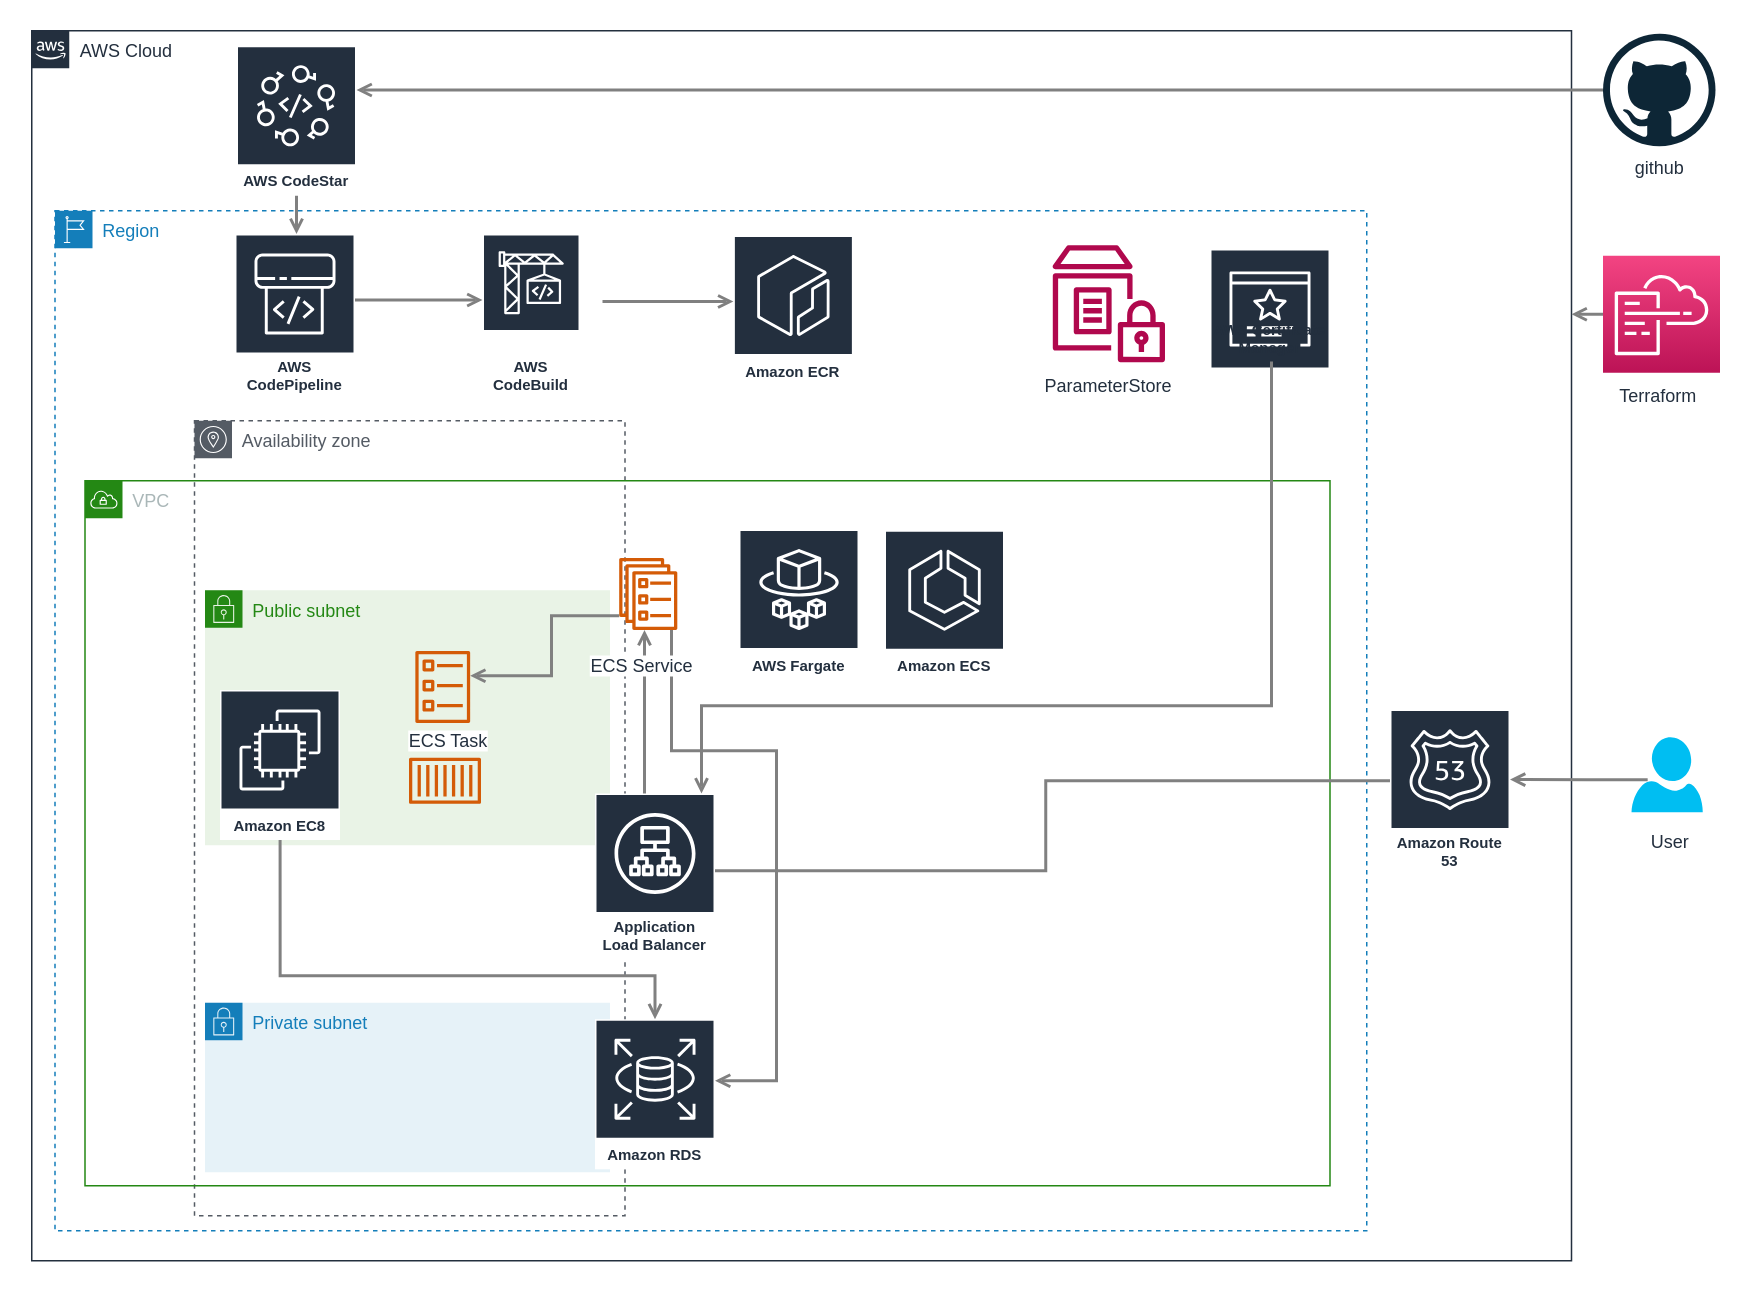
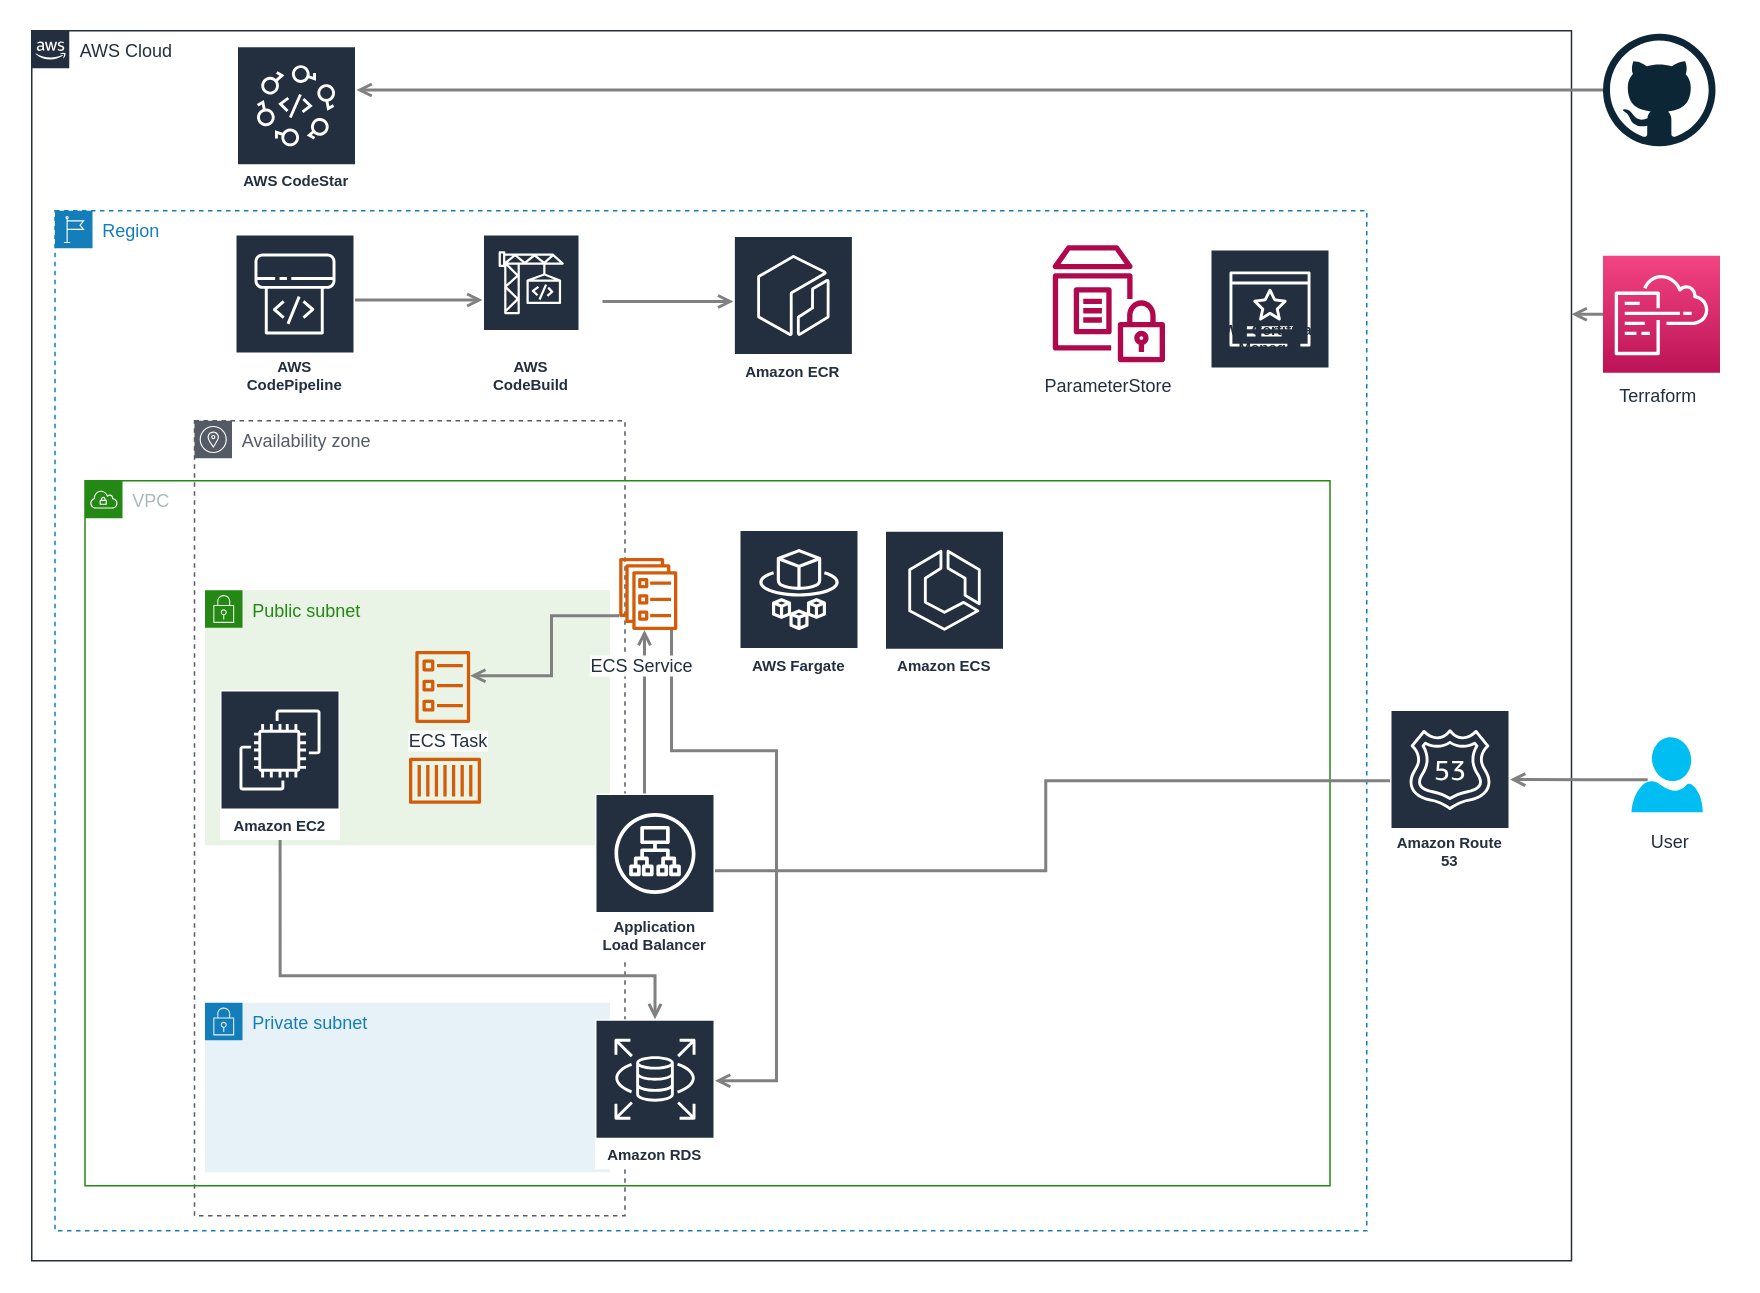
(1659, 171) -> none
(296, 213) -> none
(1118, 706) -> none
(280, 826) -> (280, 826)
